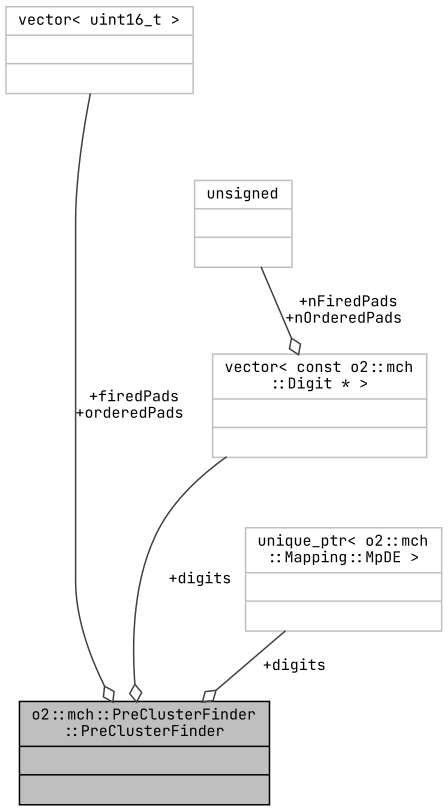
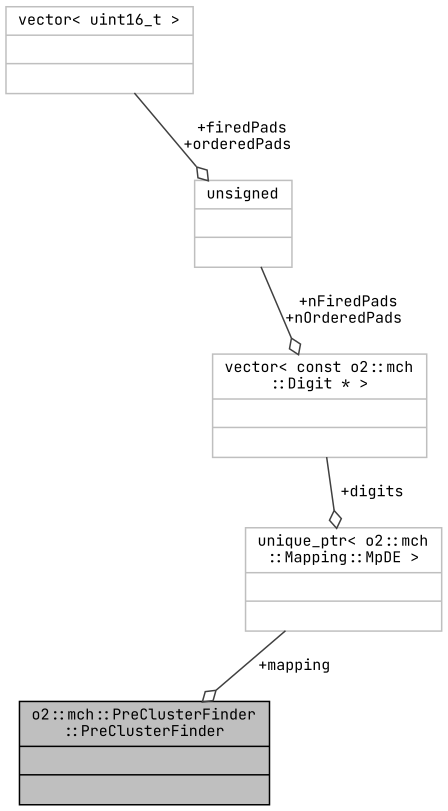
(76, 392) -> (165, 130)
(148, 556) -> (330, 484)
(290, 666) -> (290, 666)
